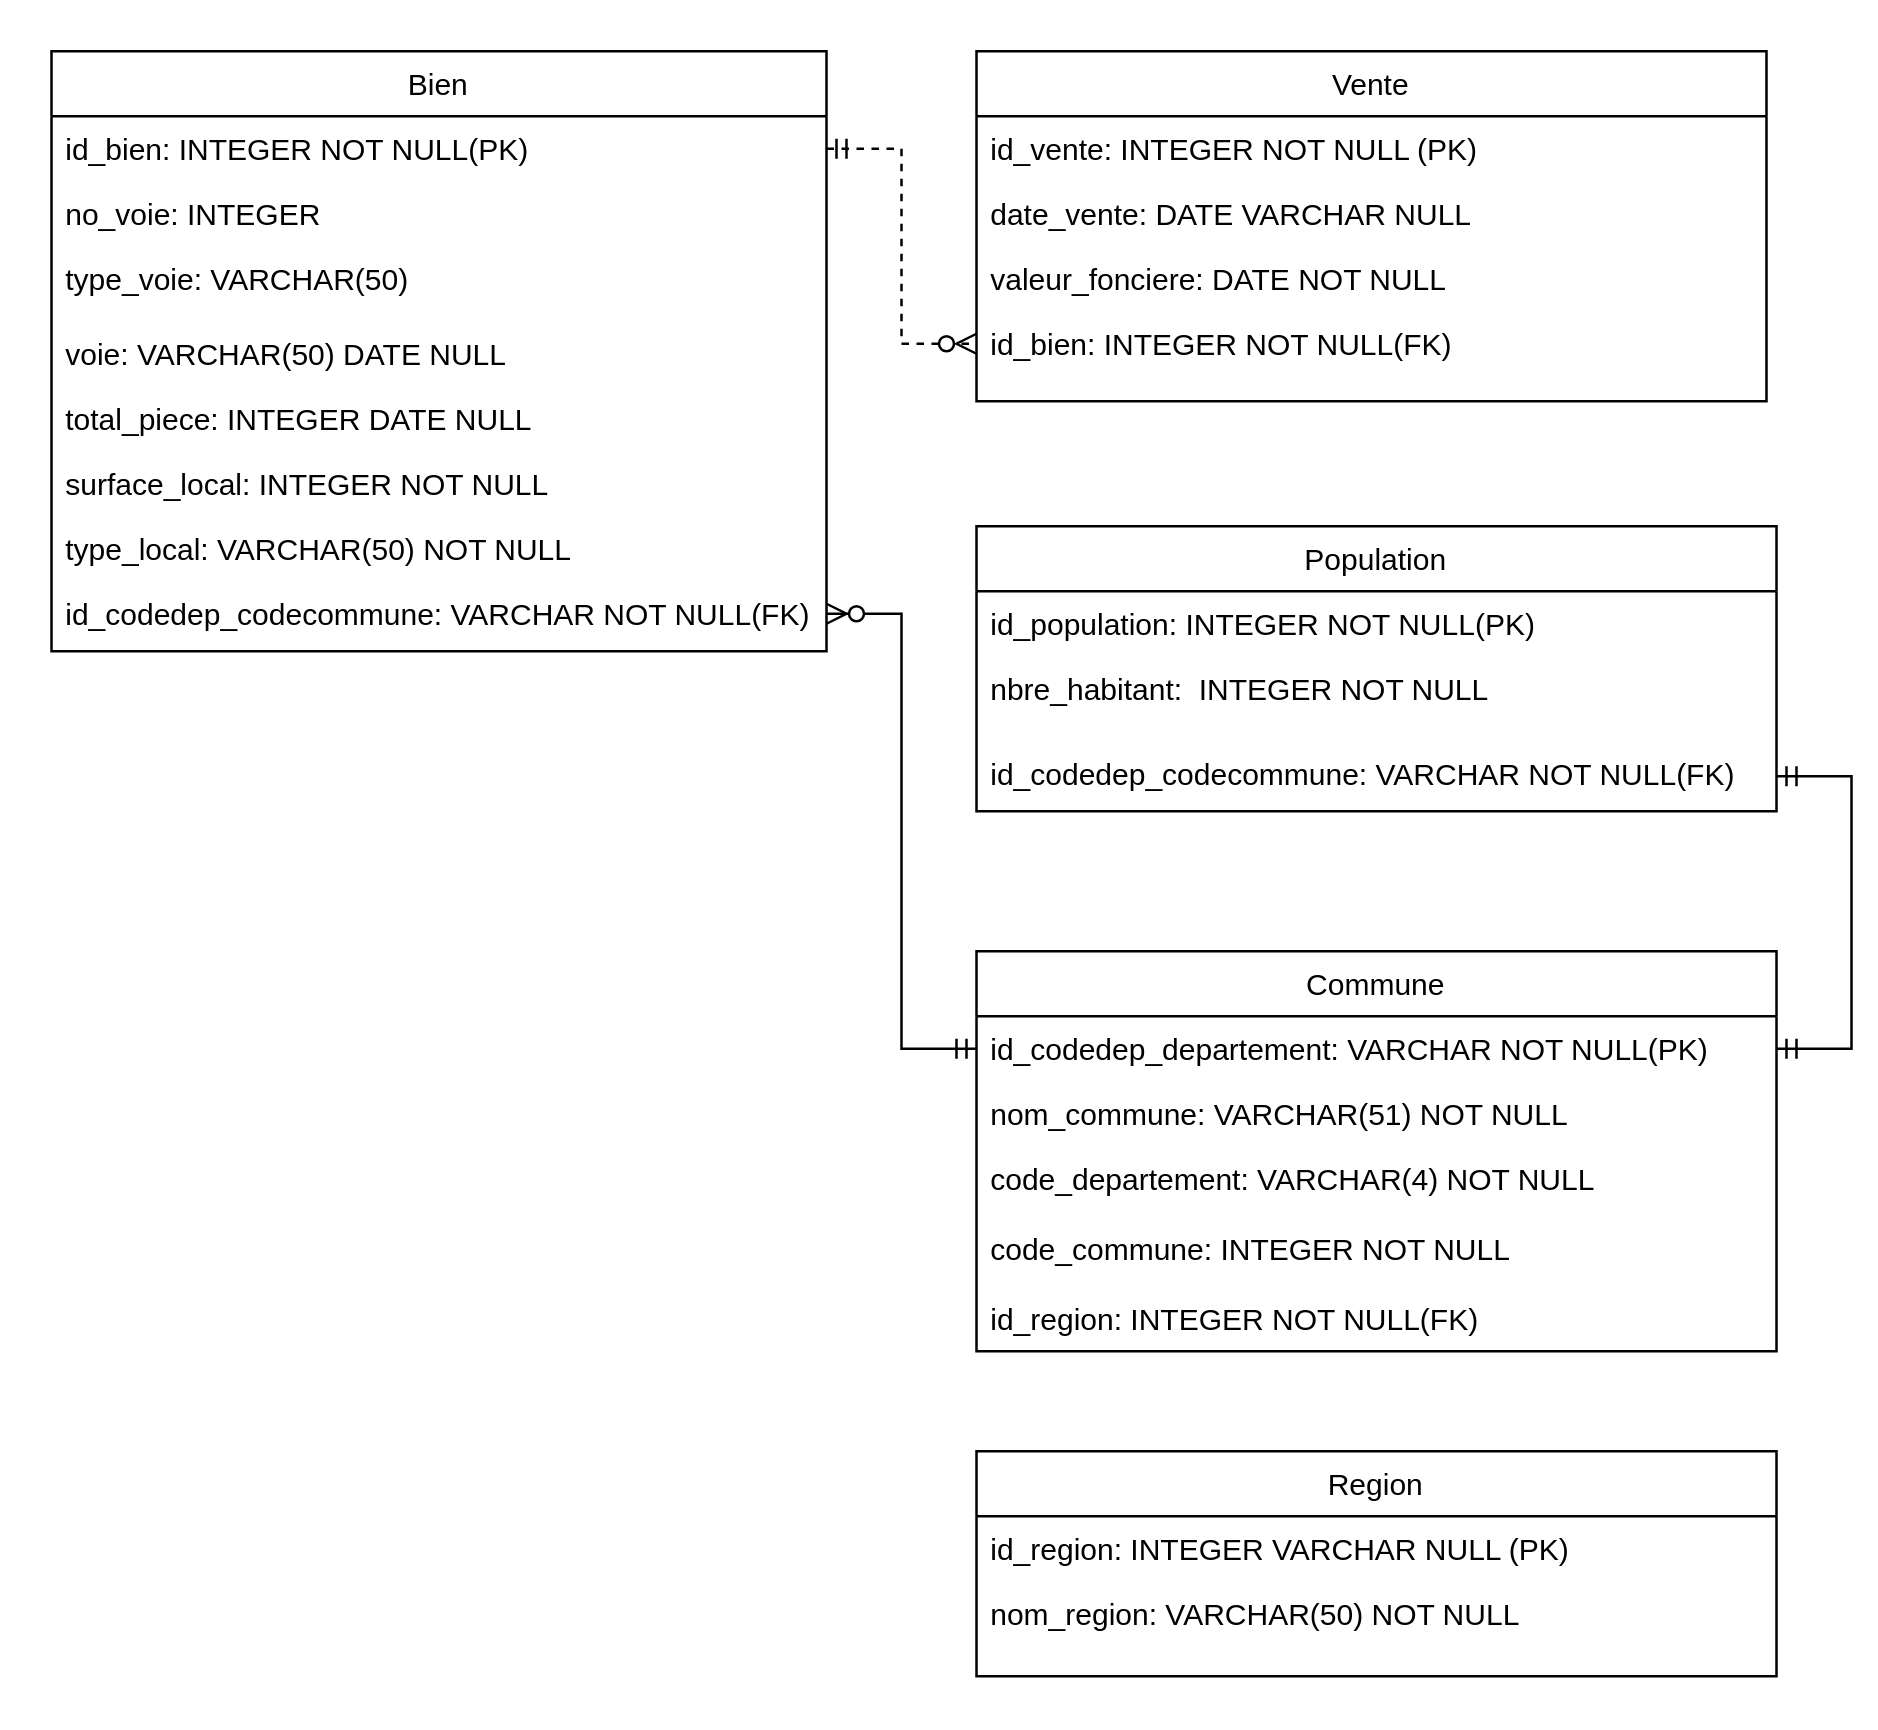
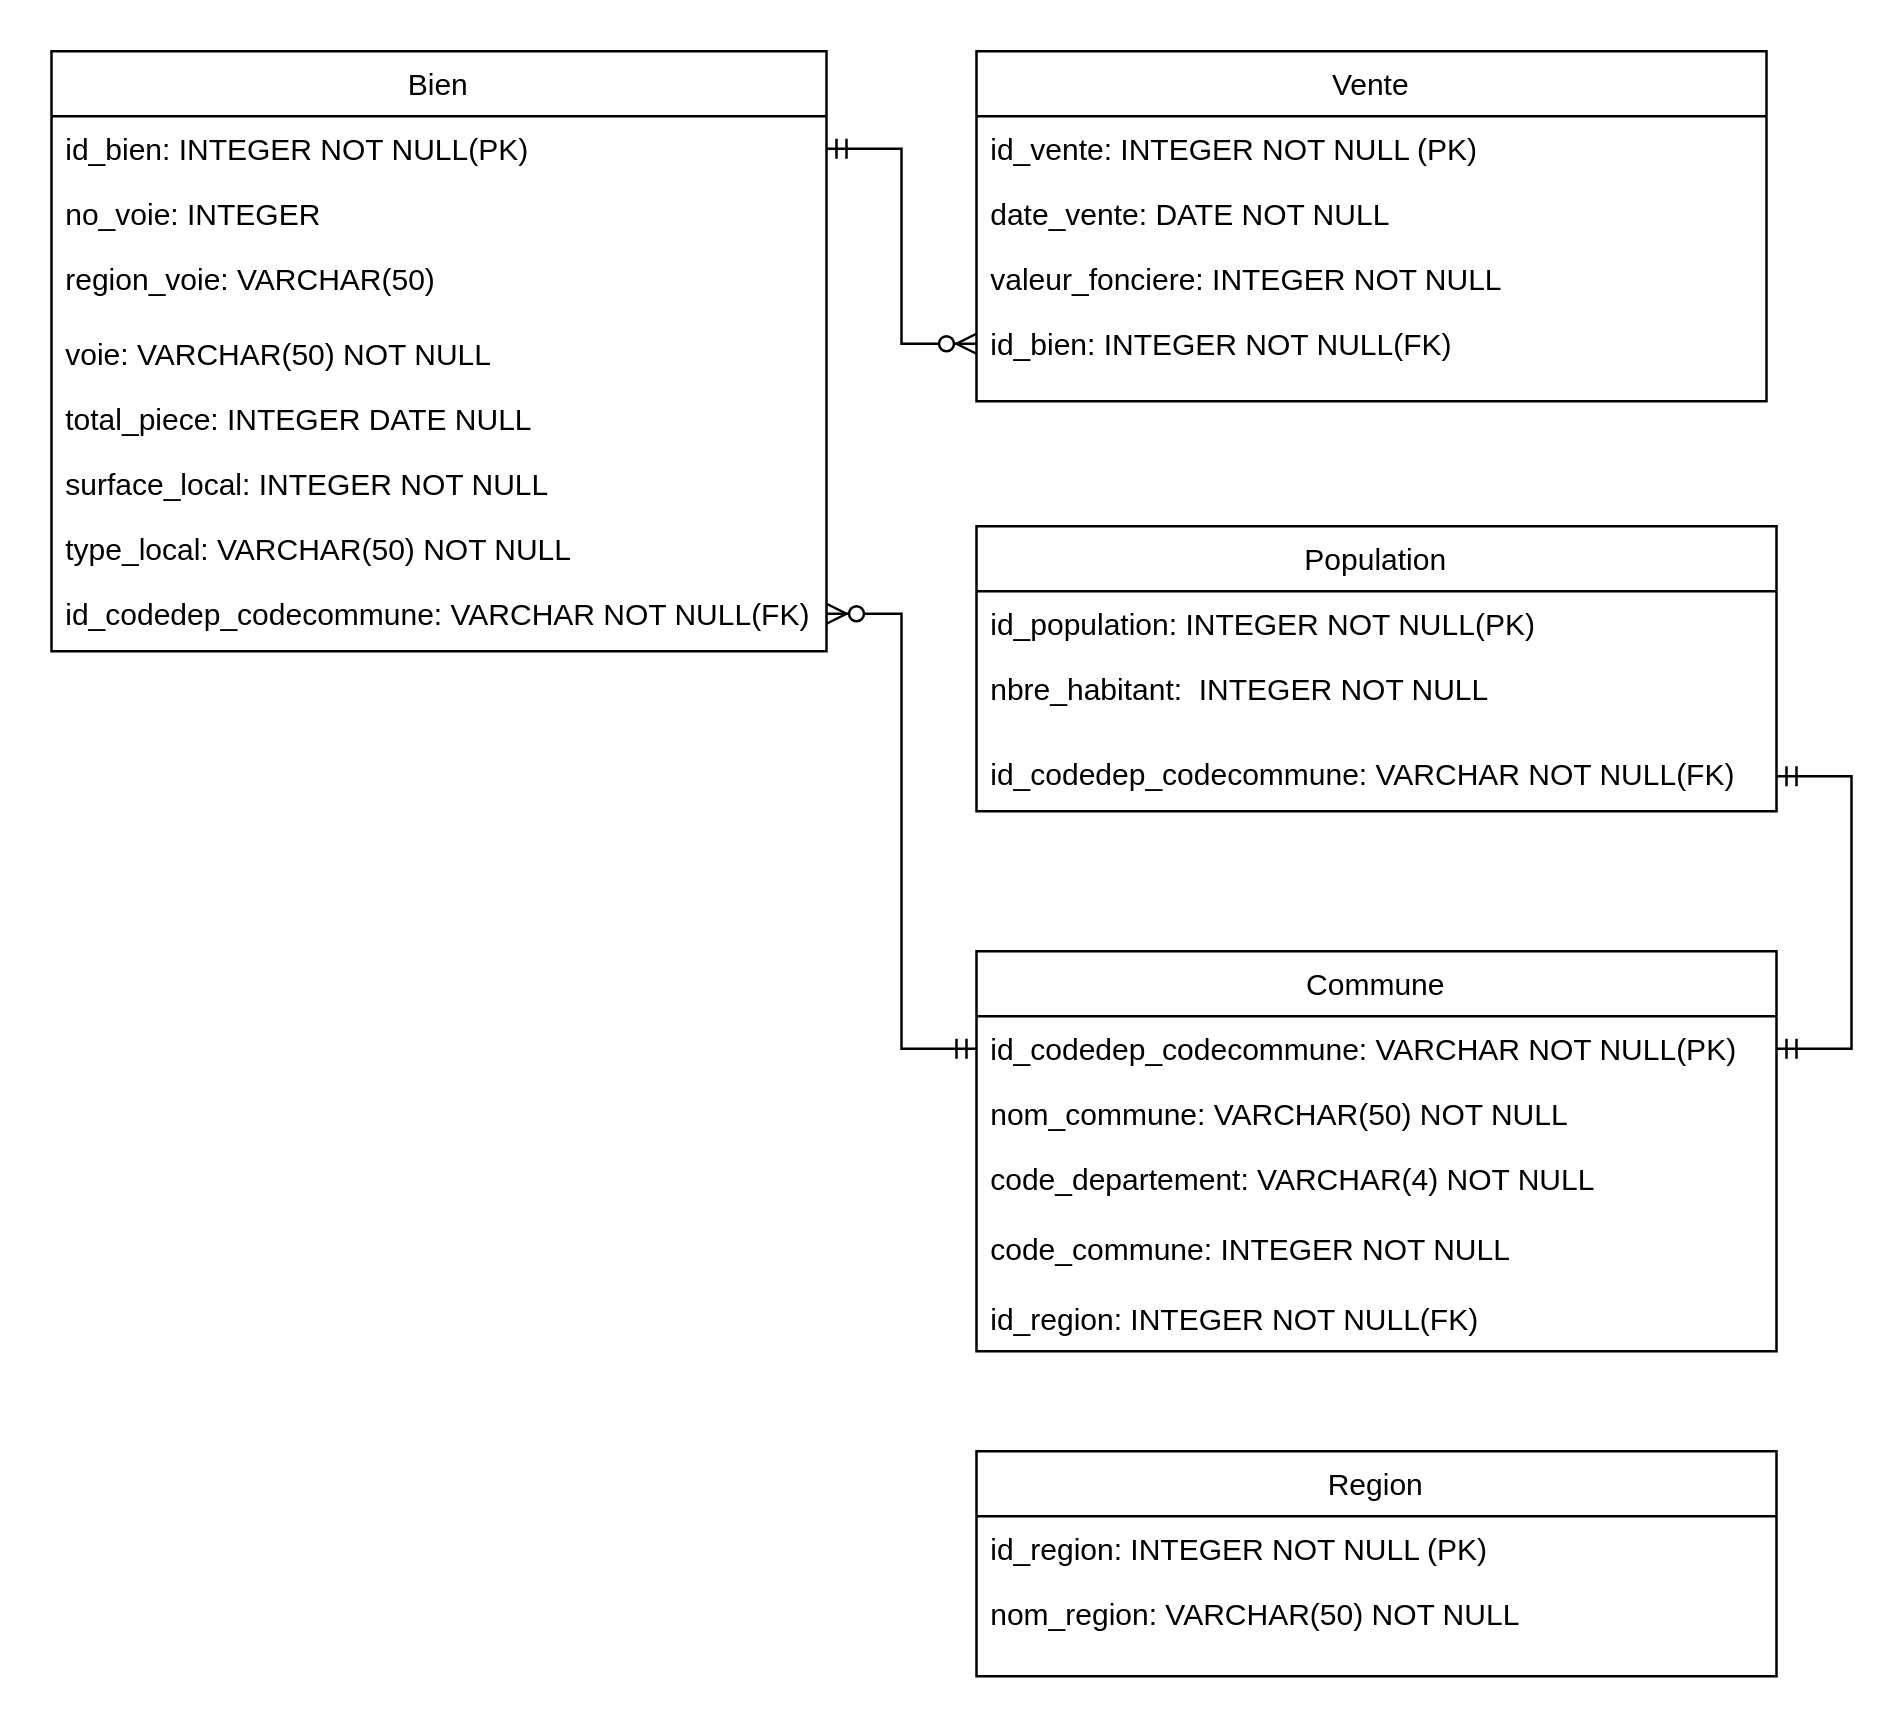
(1218, 215) -> (1184, 215)
(901, 225) -> (901, 225)
(238, 280) -> (251, 280)
(1219, 280) -> (1244, 280)
(272, 355) -> (264, 355)
(1340, 1050) -> (1340, 1050)
(1252, 1115) -> (1252, 1115)
(1265, 1550) -> (1232, 1550)
